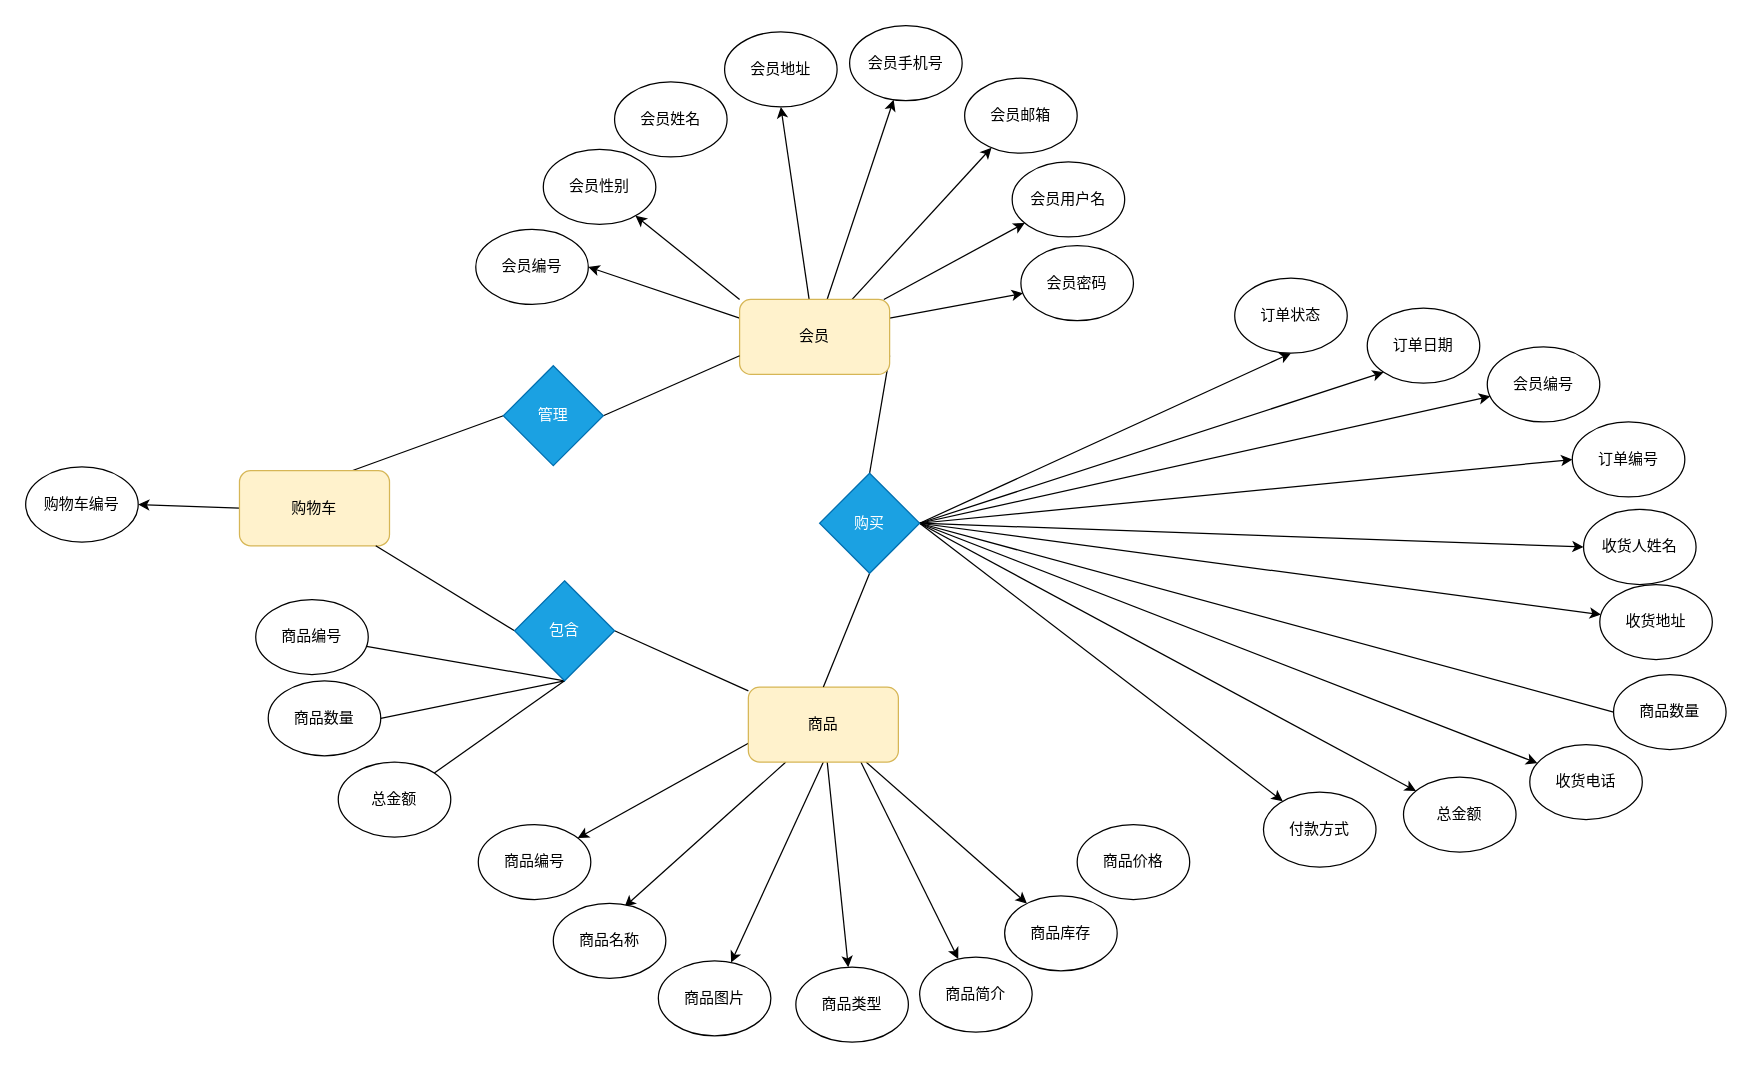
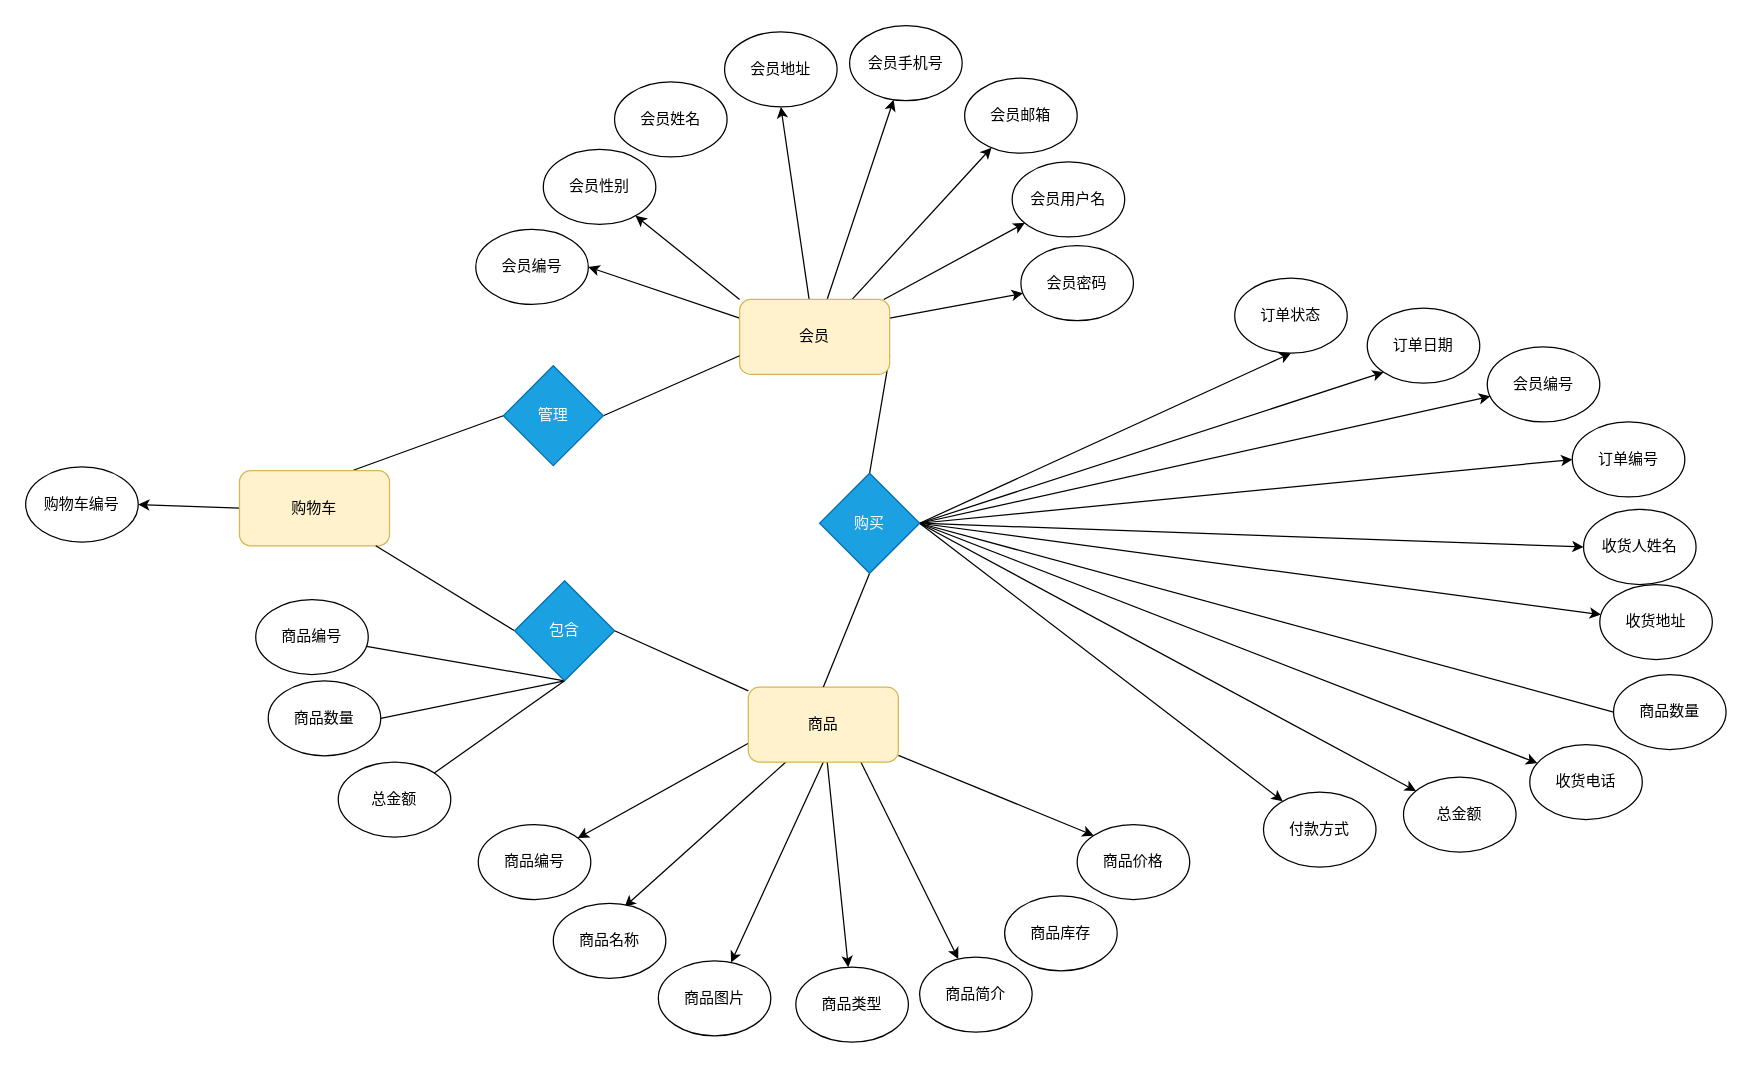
(943, 830) -> (992, 794)
